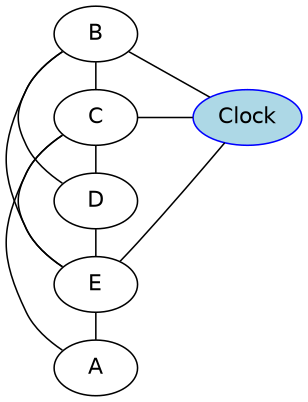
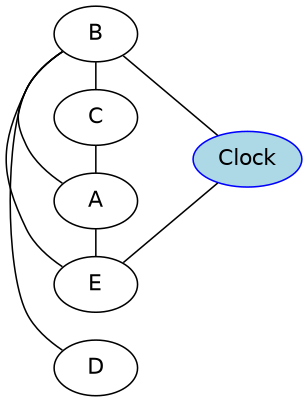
(165, 117) -> none
none -> (24, 141)
(96, 159) -> none
(18, 201) -> none
(96, 243) -> none
